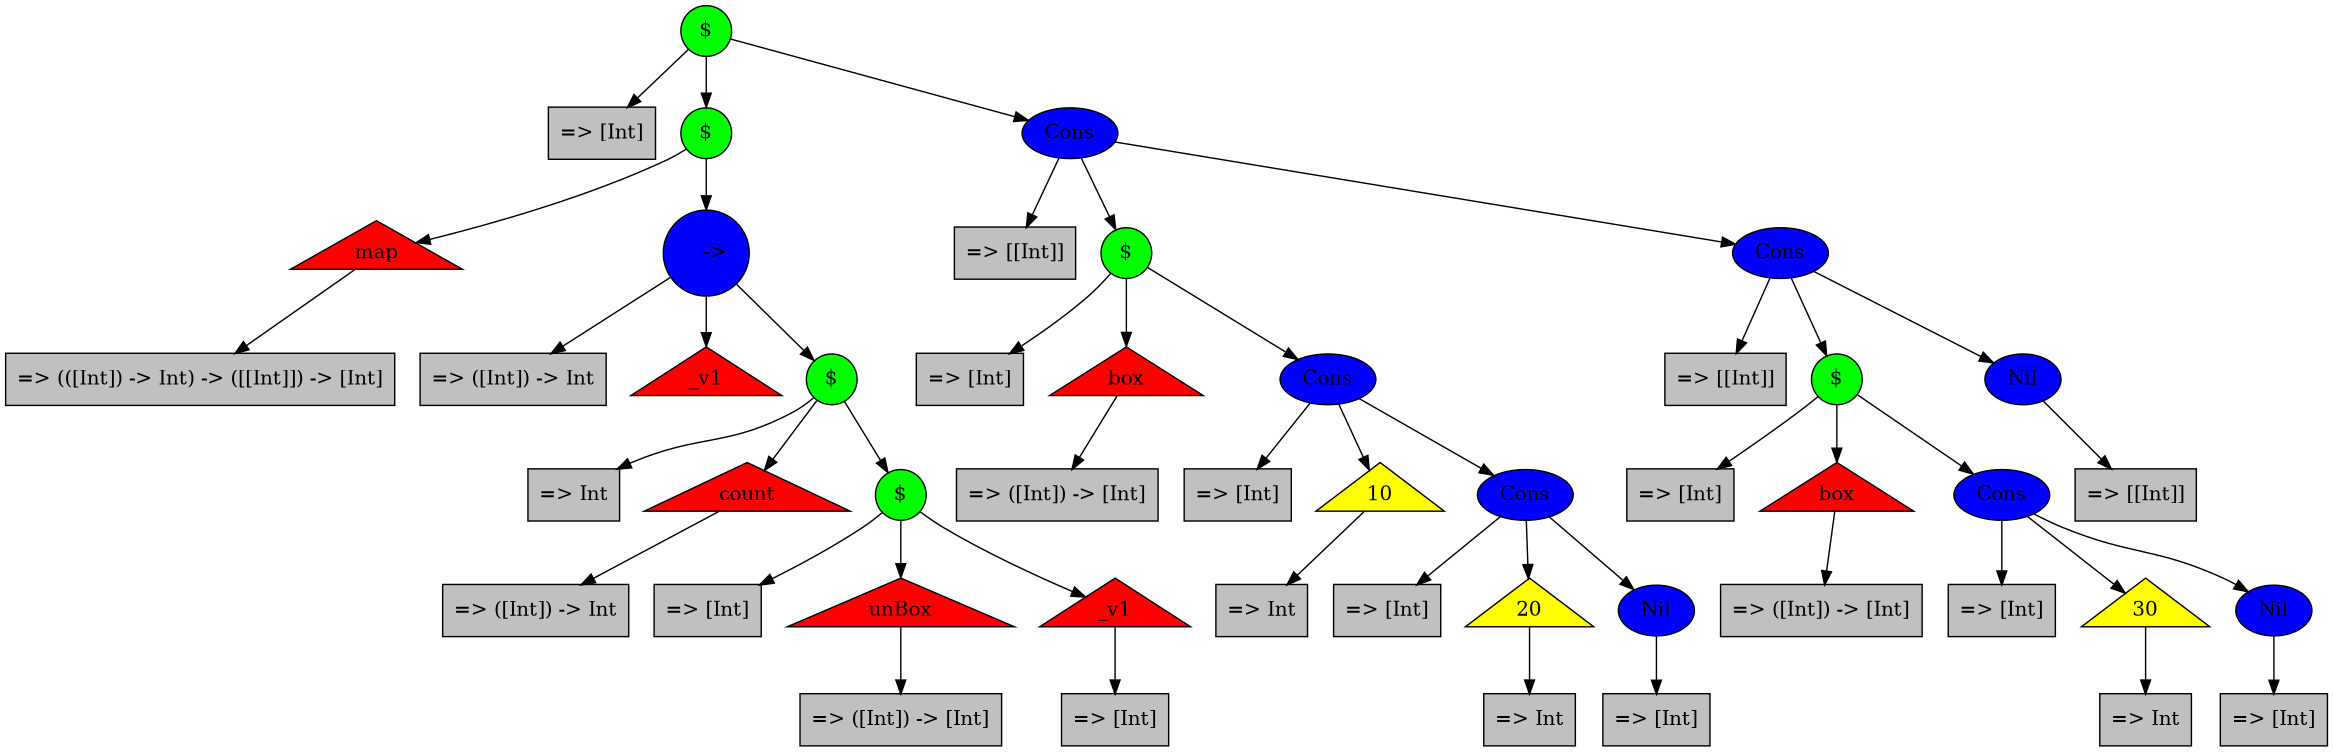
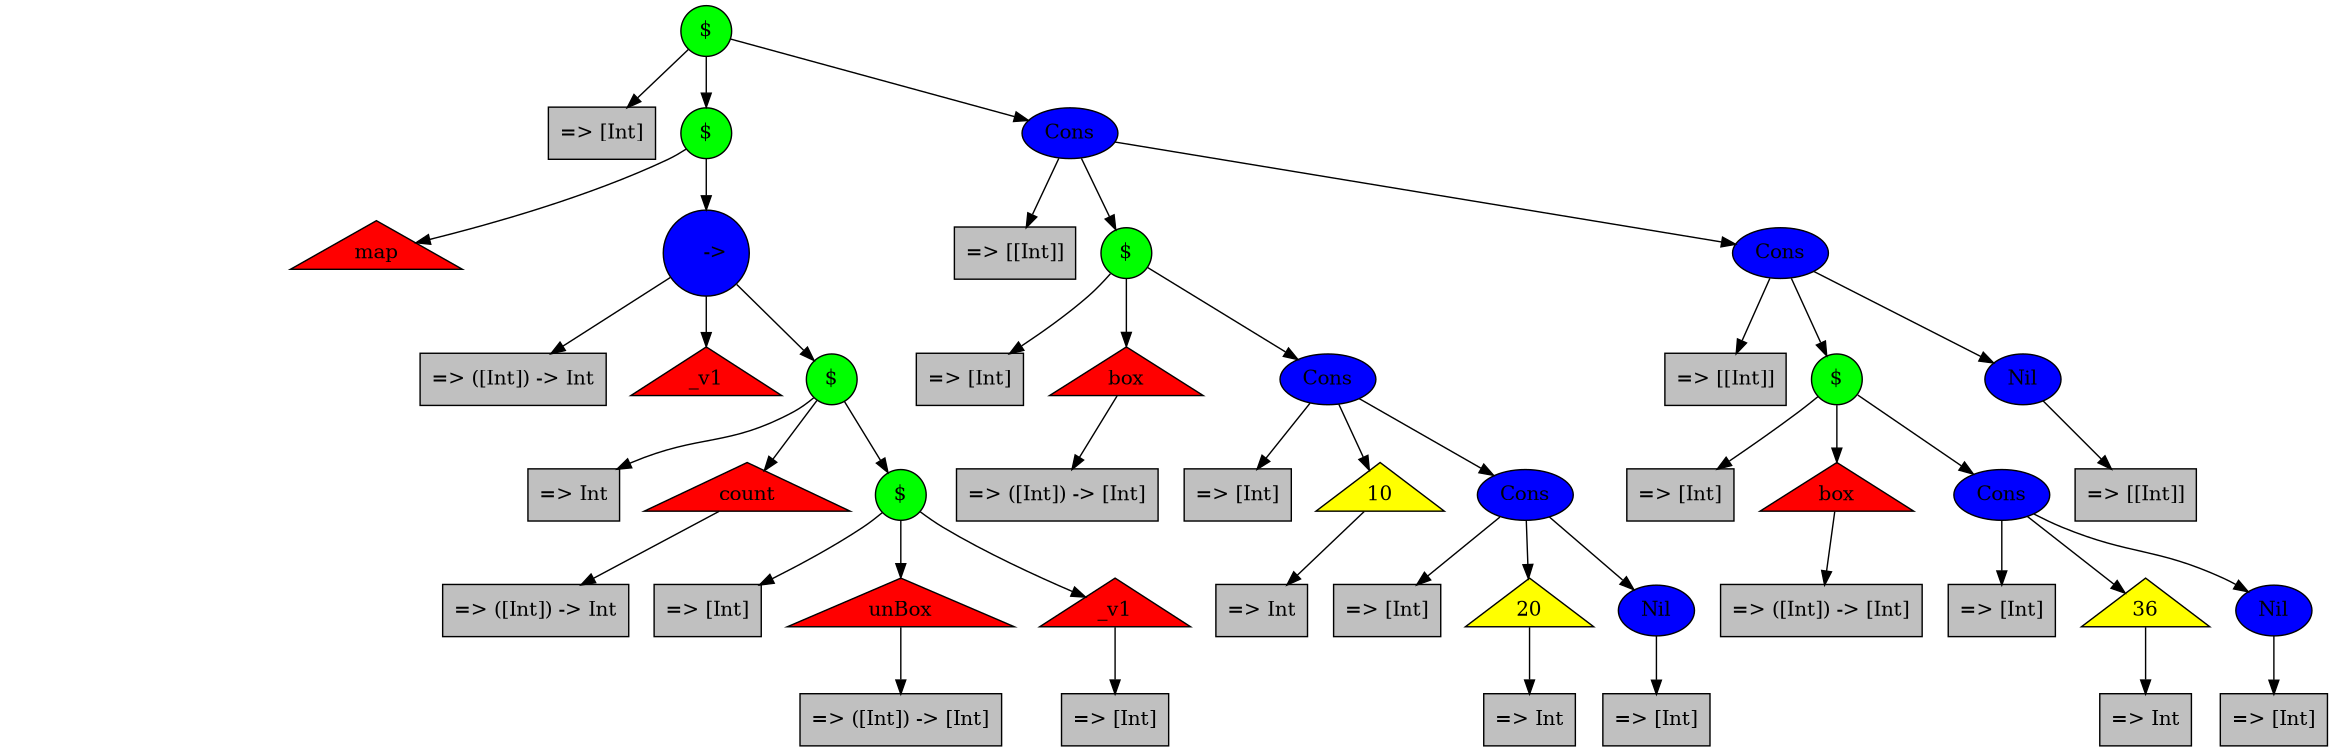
(200, 379) -> none
(2146, 611) -> (2146, 611)
